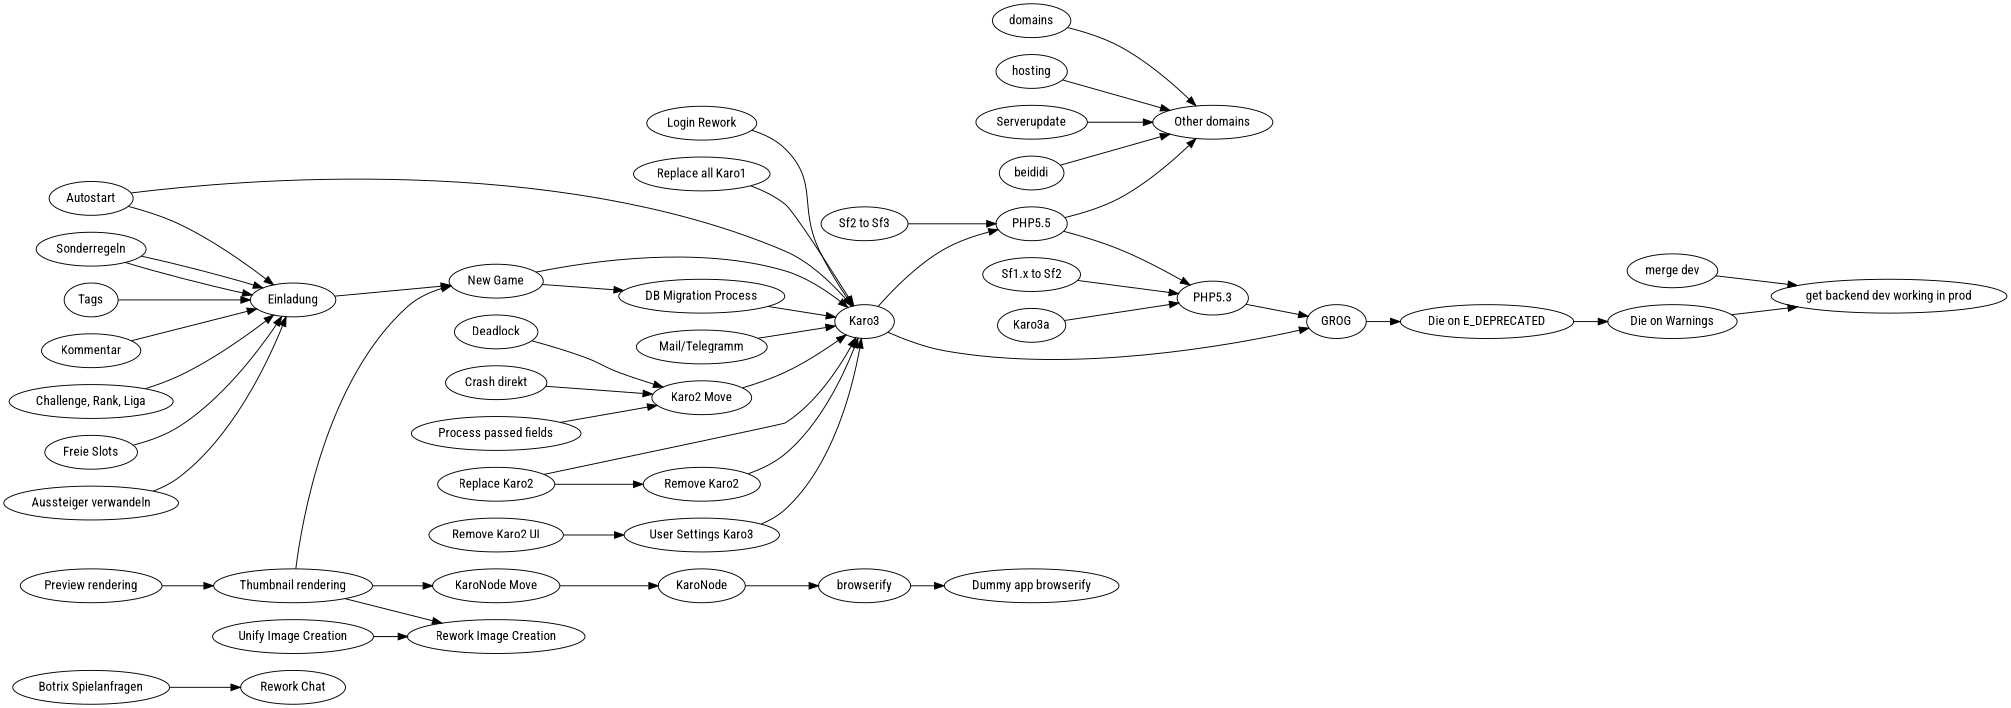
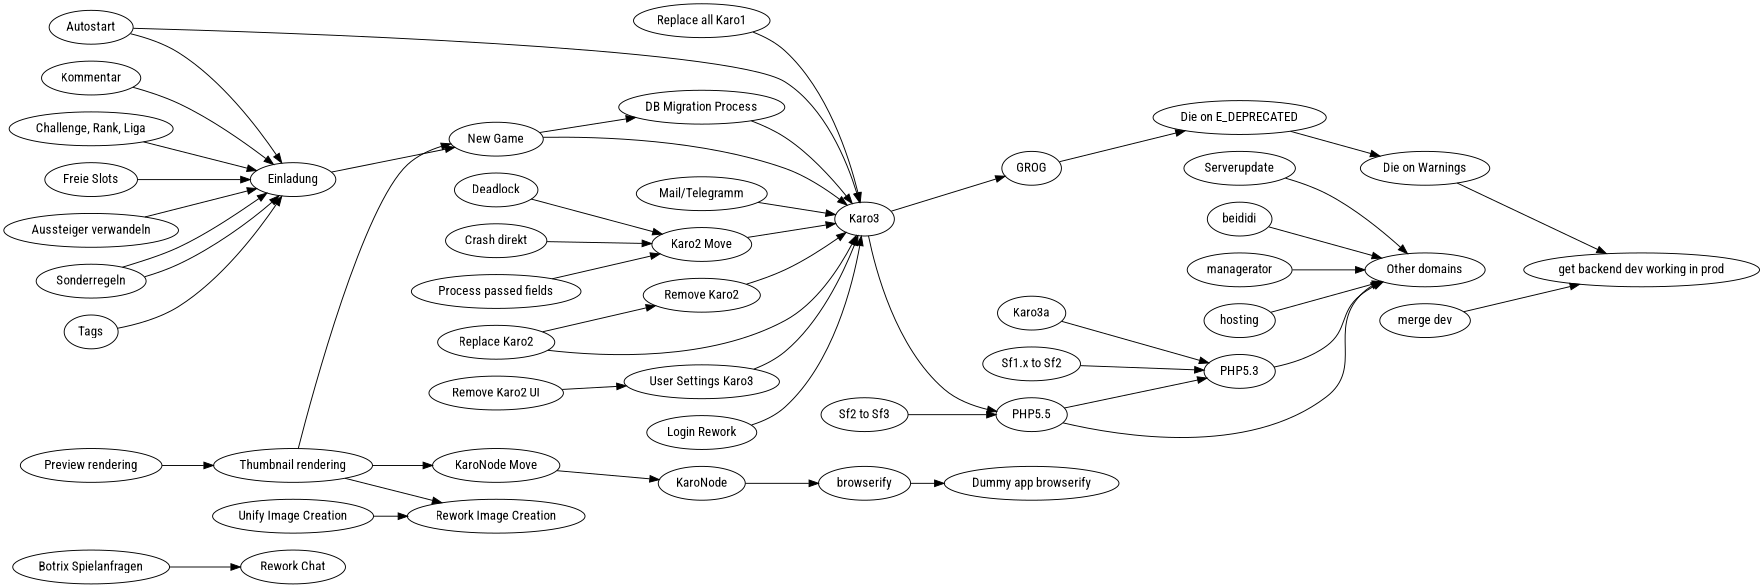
(1032, 21) -> (1240, 270)
(1272, 309) -> (1334, 339)
